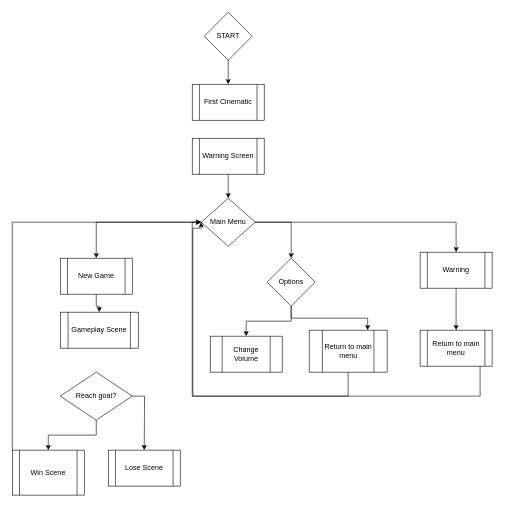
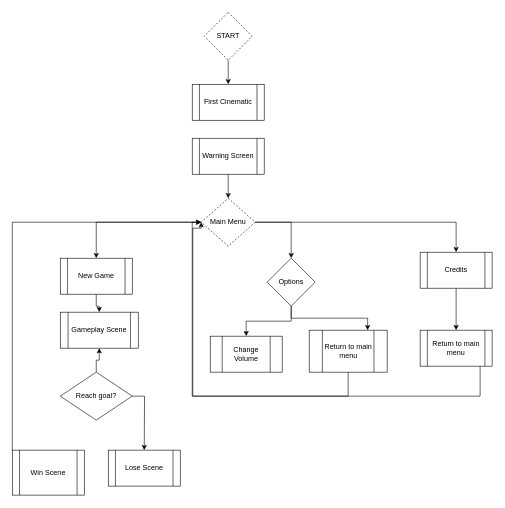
(228, 36) -> (228, 36)
(228, 222) -> (228, 222)
(456, 270) -> (456, 270)
(48, 437) -> (98, 360)
